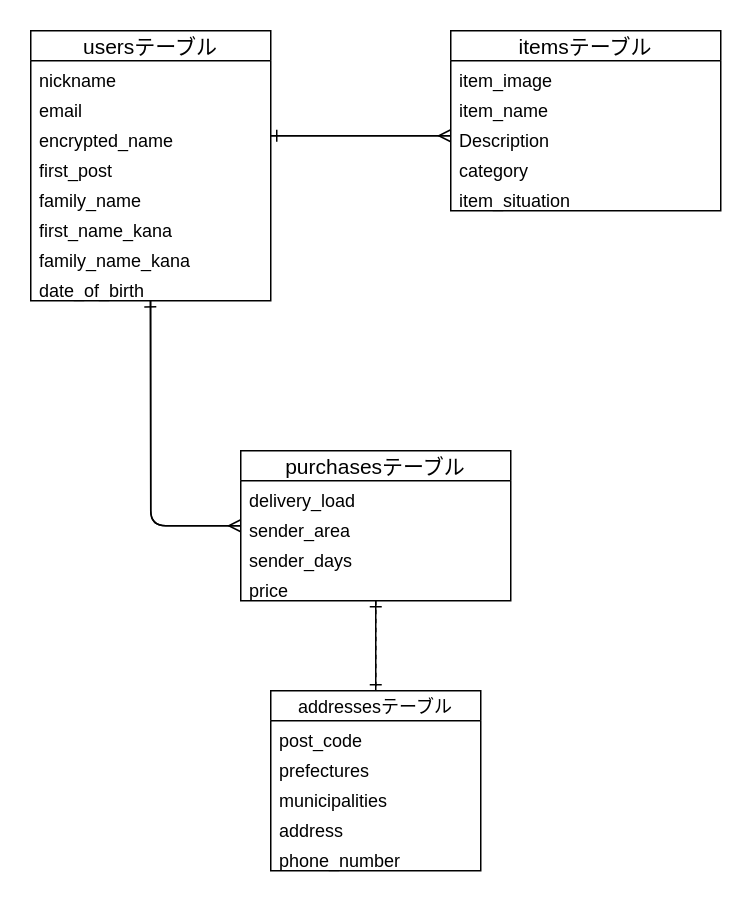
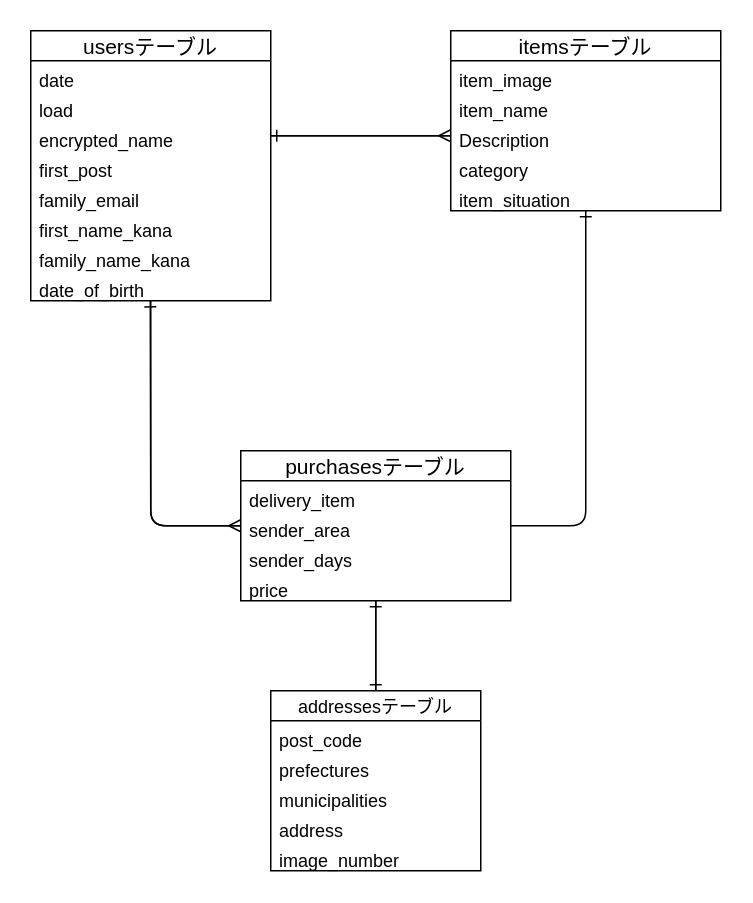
(77, 81) -> (59, 81)
(60, 111) -> (57, 111)
(90, 201) -> (90, 201)
none -> (586, 402)
(308, 501) -> (308, 501)
(376, 691) -> (376, 691)
(339, 861) -> (337, 861)
